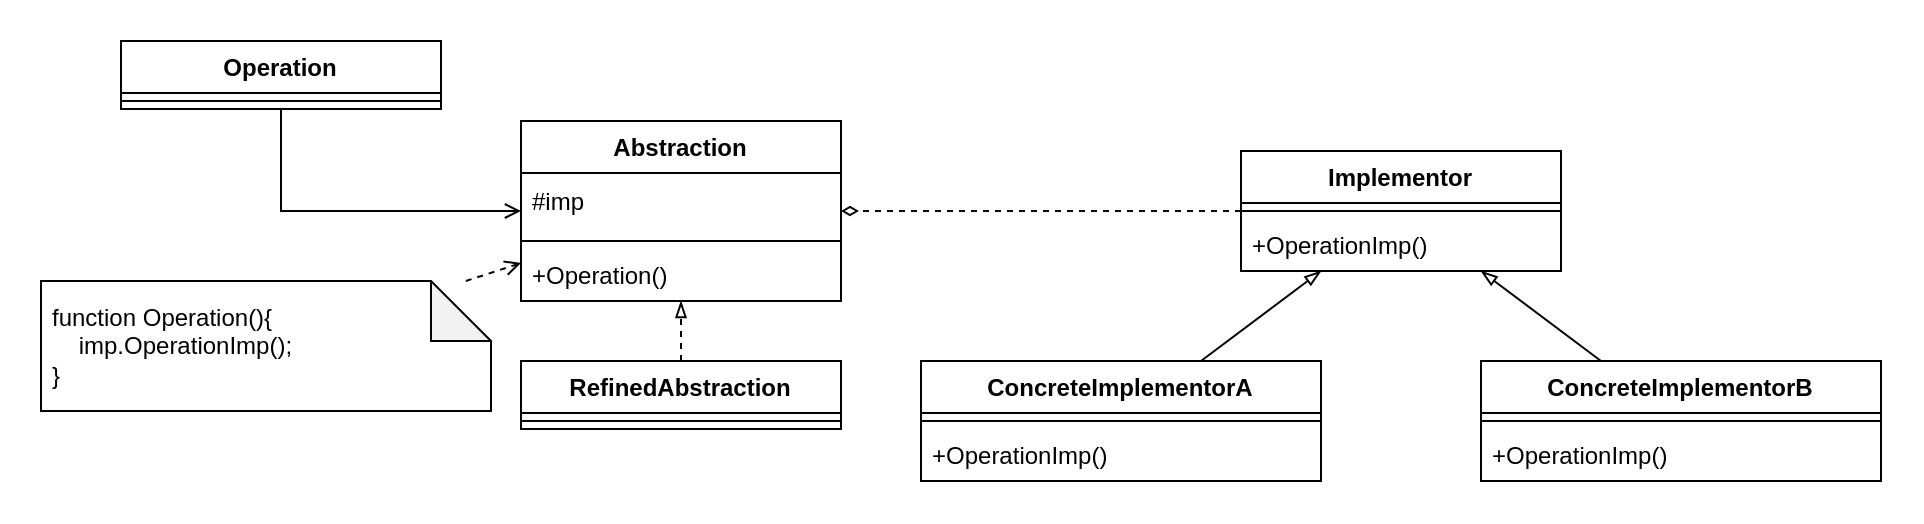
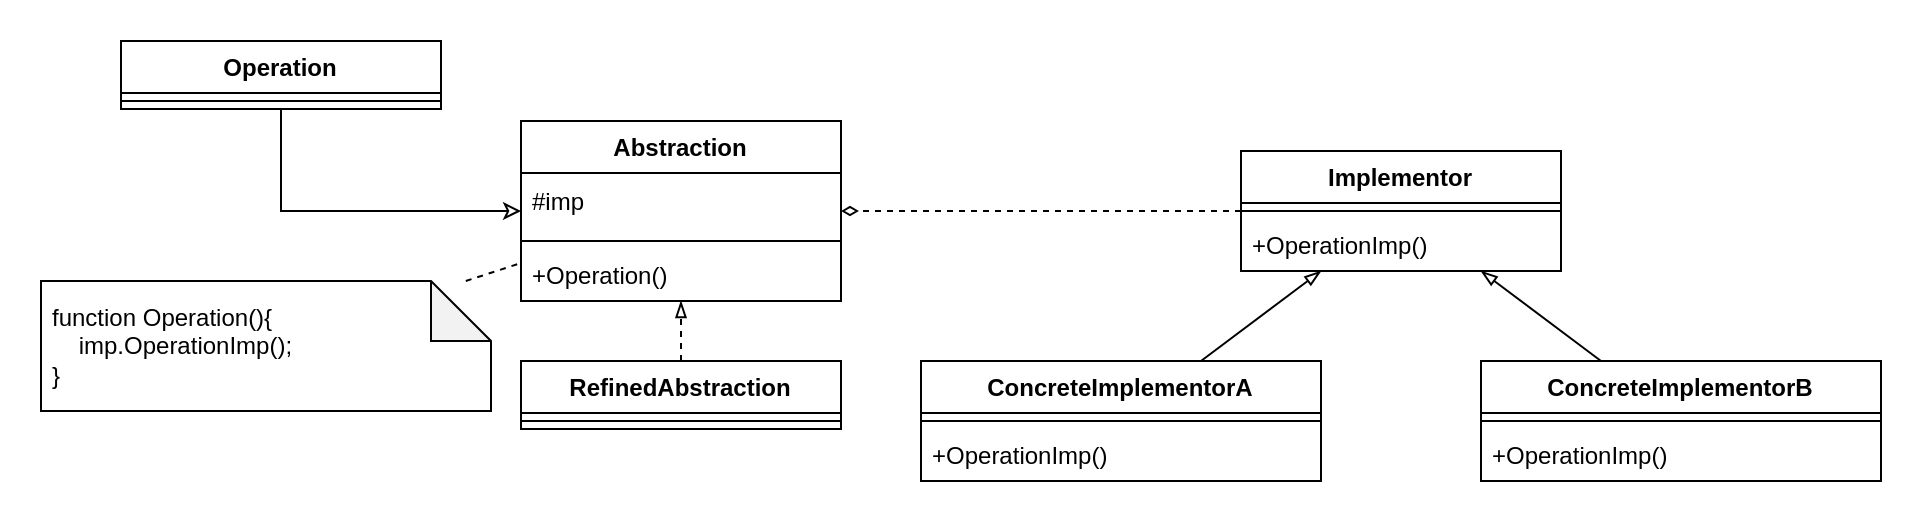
(510, 211) -> (506, 211)
(513, 266) -> (513, 266)
